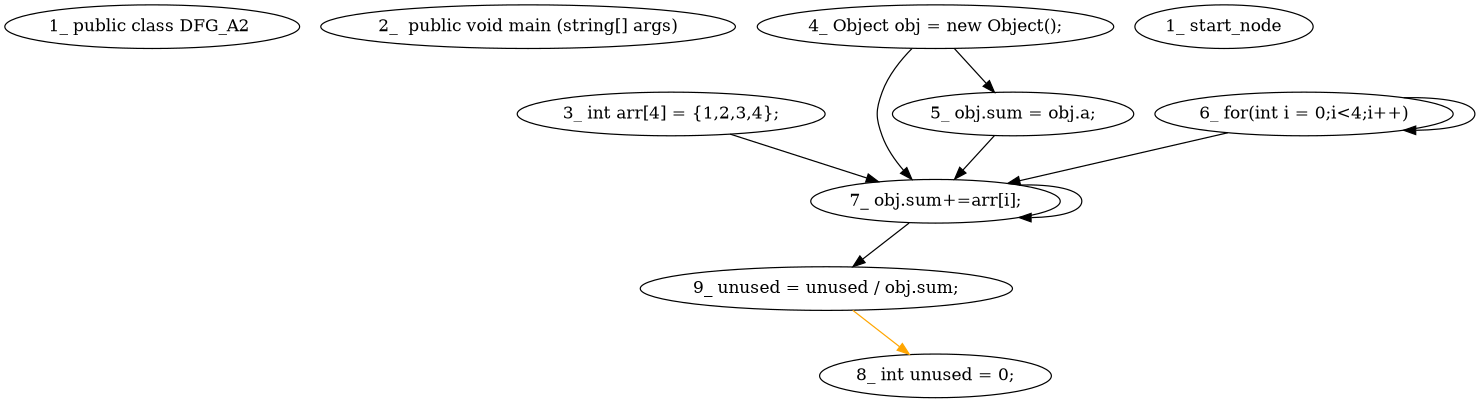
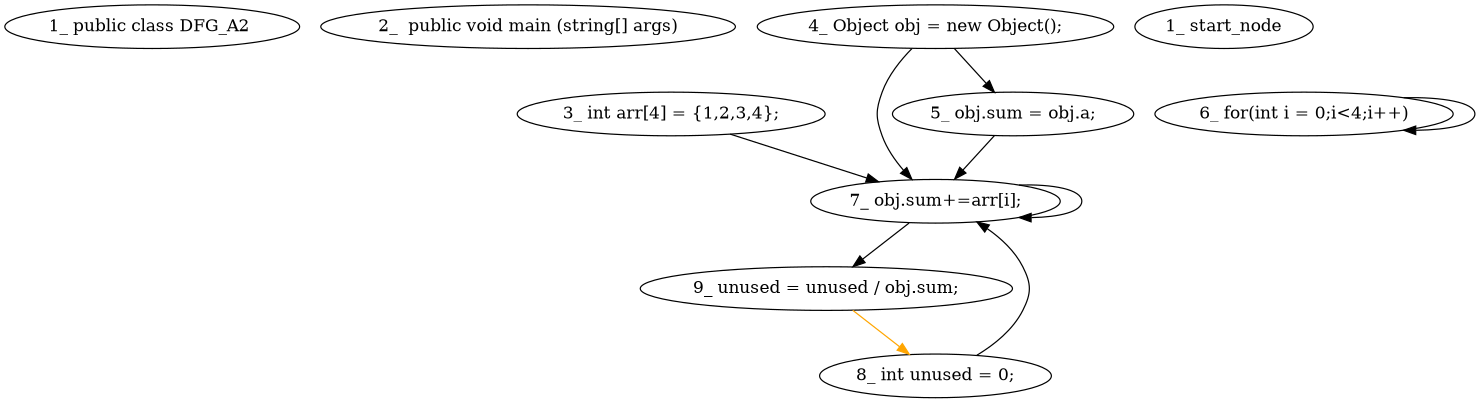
(1124, 157) -> (1029, 295)
